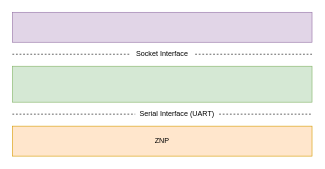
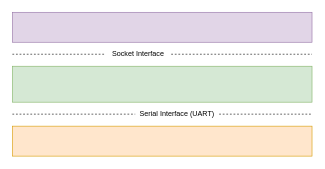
(162, 54) -> (138, 54)
(162, 141) -> none
